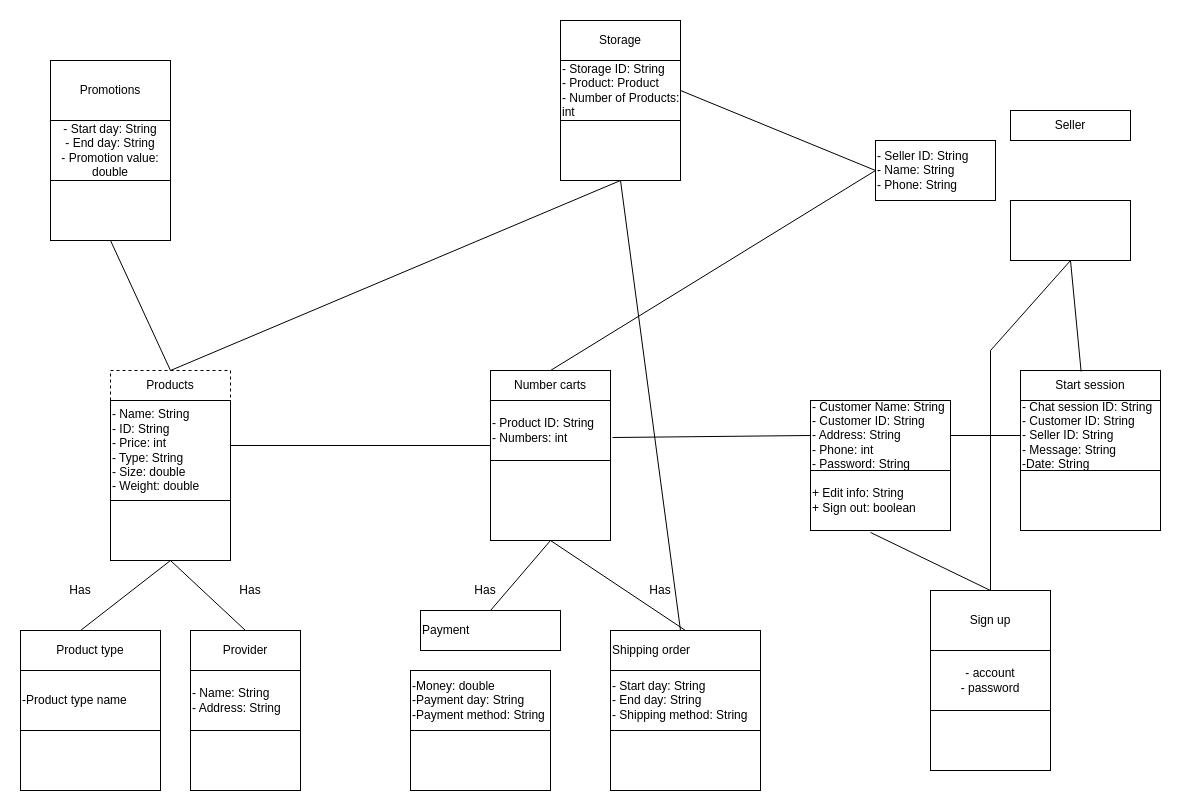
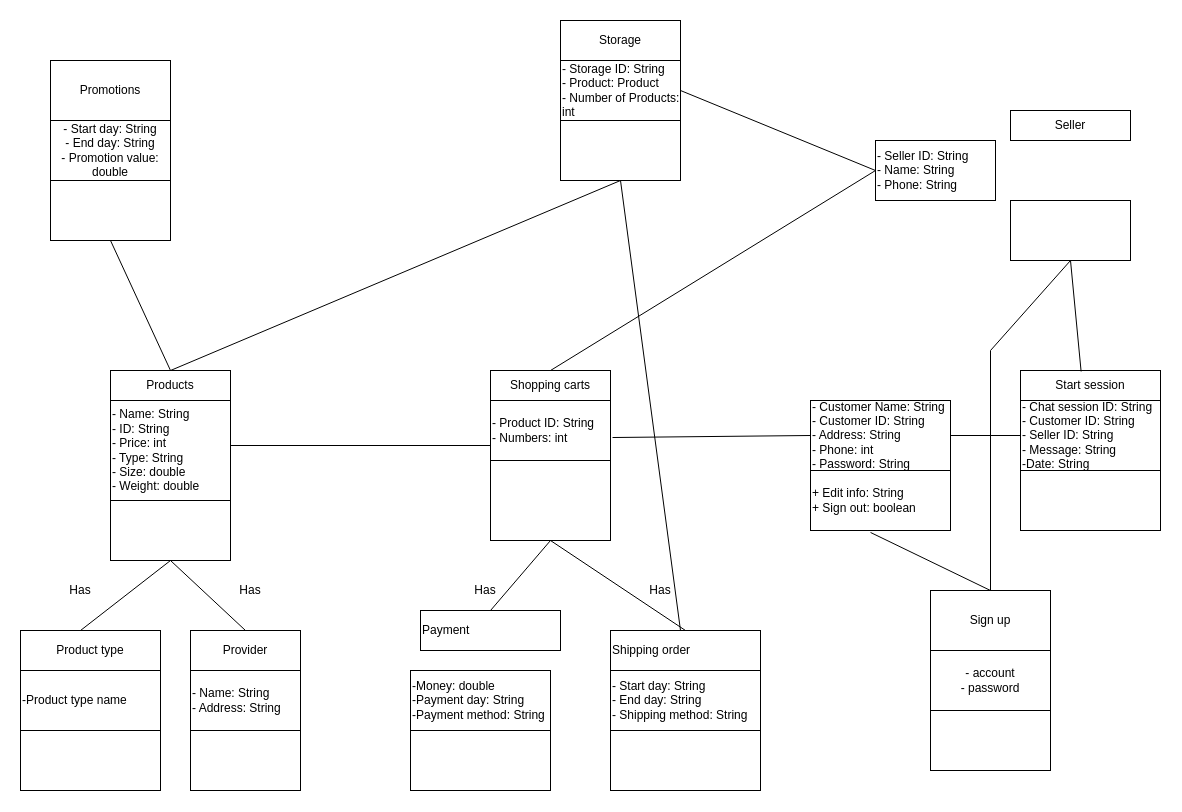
(171, 386) -> (171, 386)
(551, 386) -> (551, 386)
